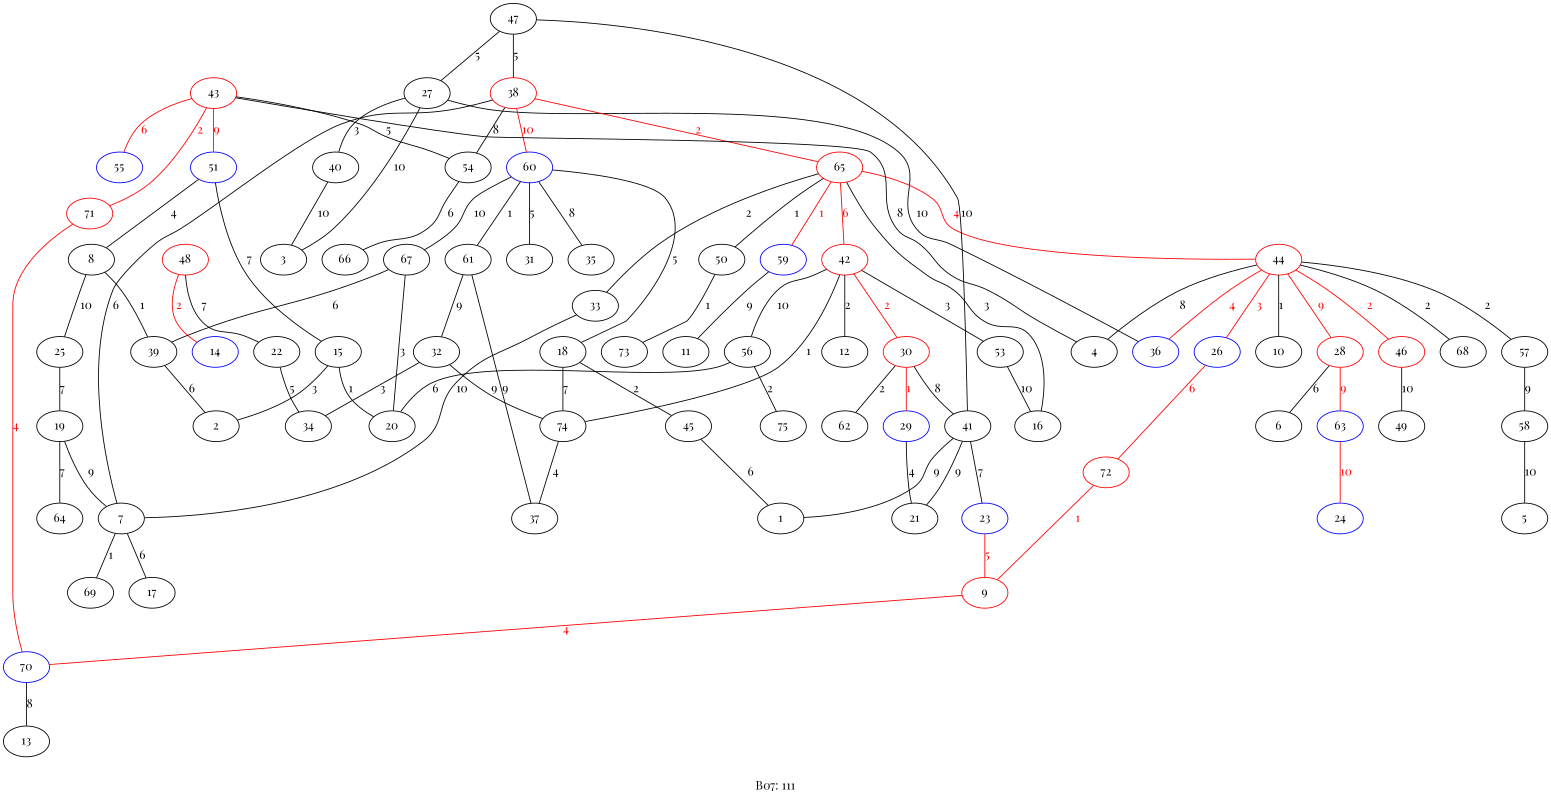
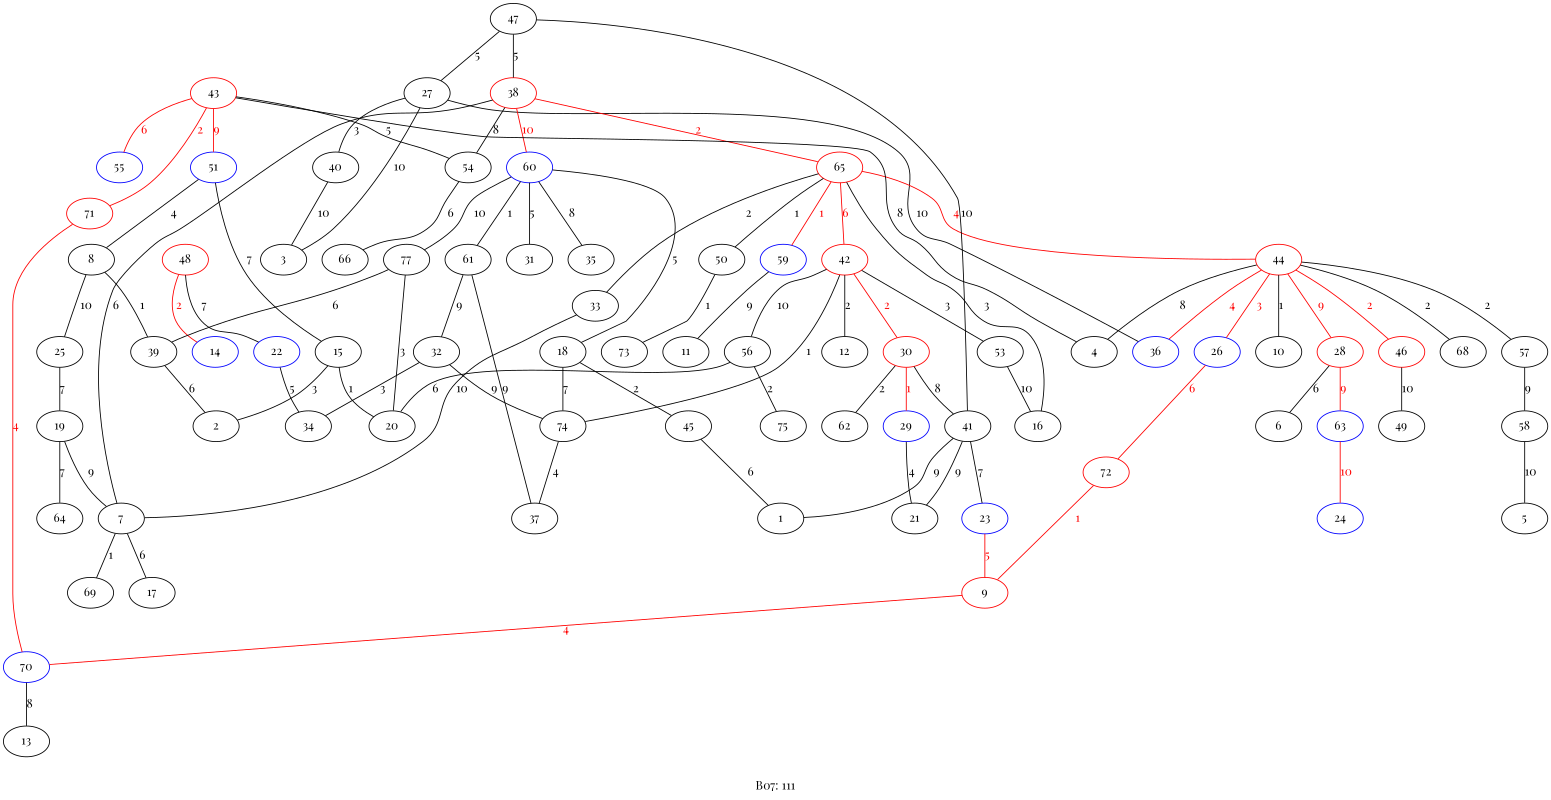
(407, 260) -> (407, 260)
(277, 352) -> (277, 352)
